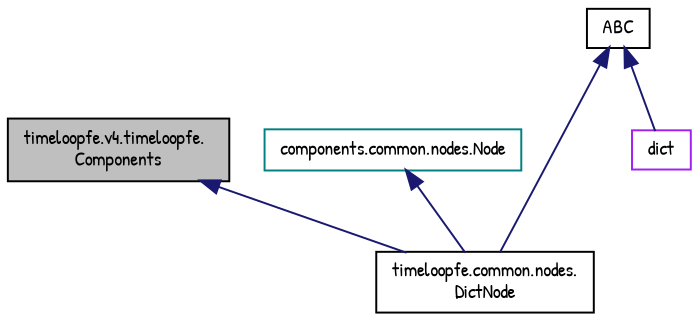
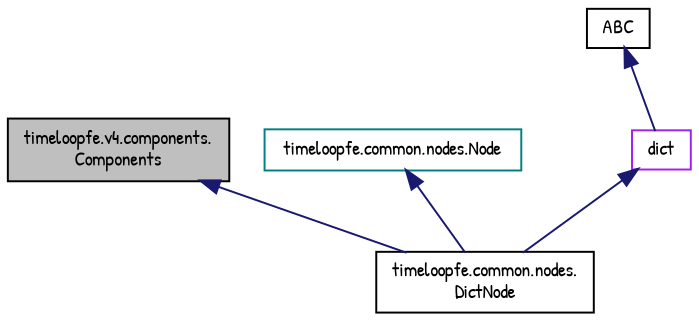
(119, 150) -> (119, 150)
(393, 150) -> (393, 150)
(550, 159) -> (573, 216)
